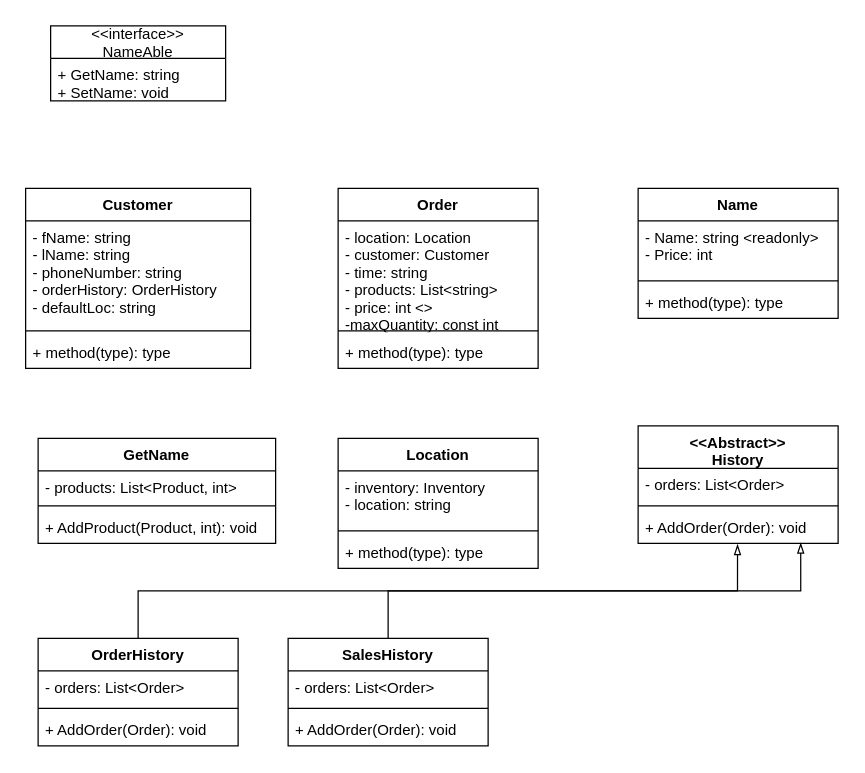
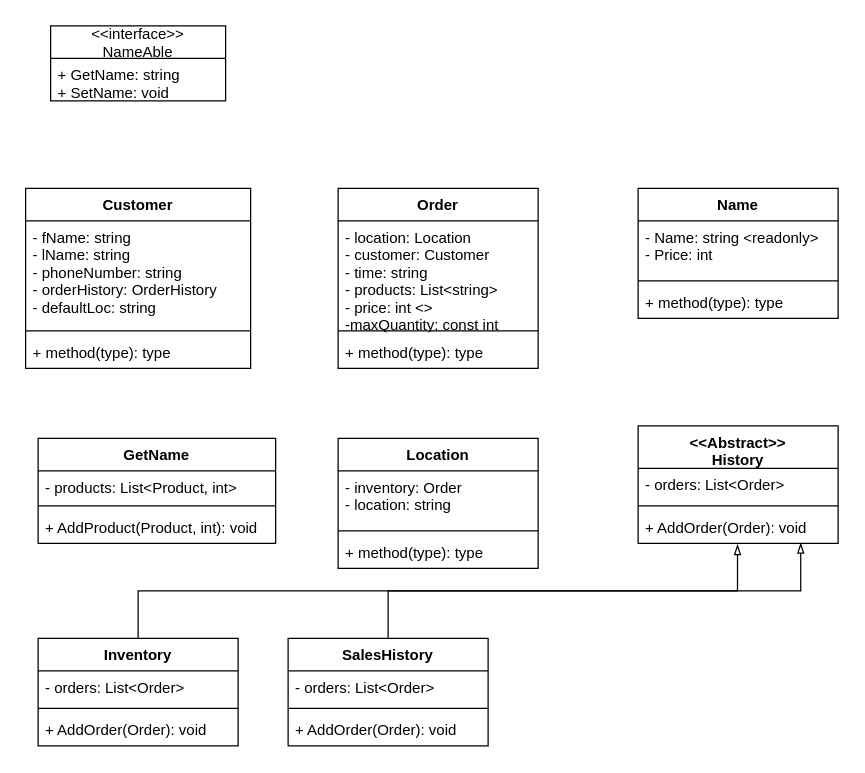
(430, 488) -> (413, 488)
(138, 655) -> (138, 655)
